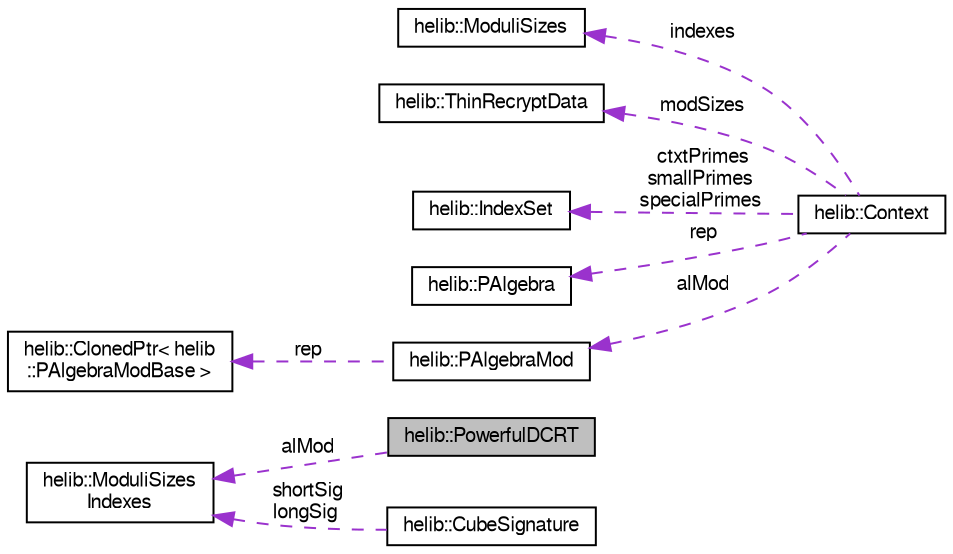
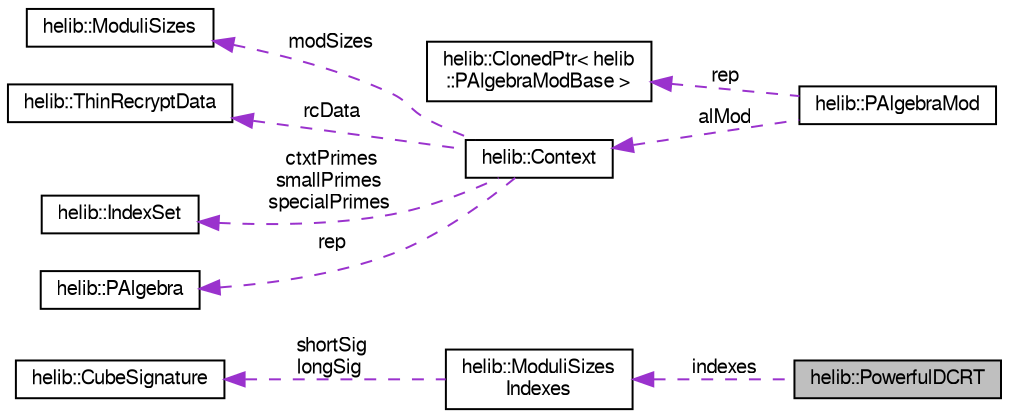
(701, 33) -> (330, 43)
(701, 106) -> (330, 112)
(739, 306) -> (716, 132)
(306, 448) -> (723, 368)
(310, 528) -> (345, 379)
